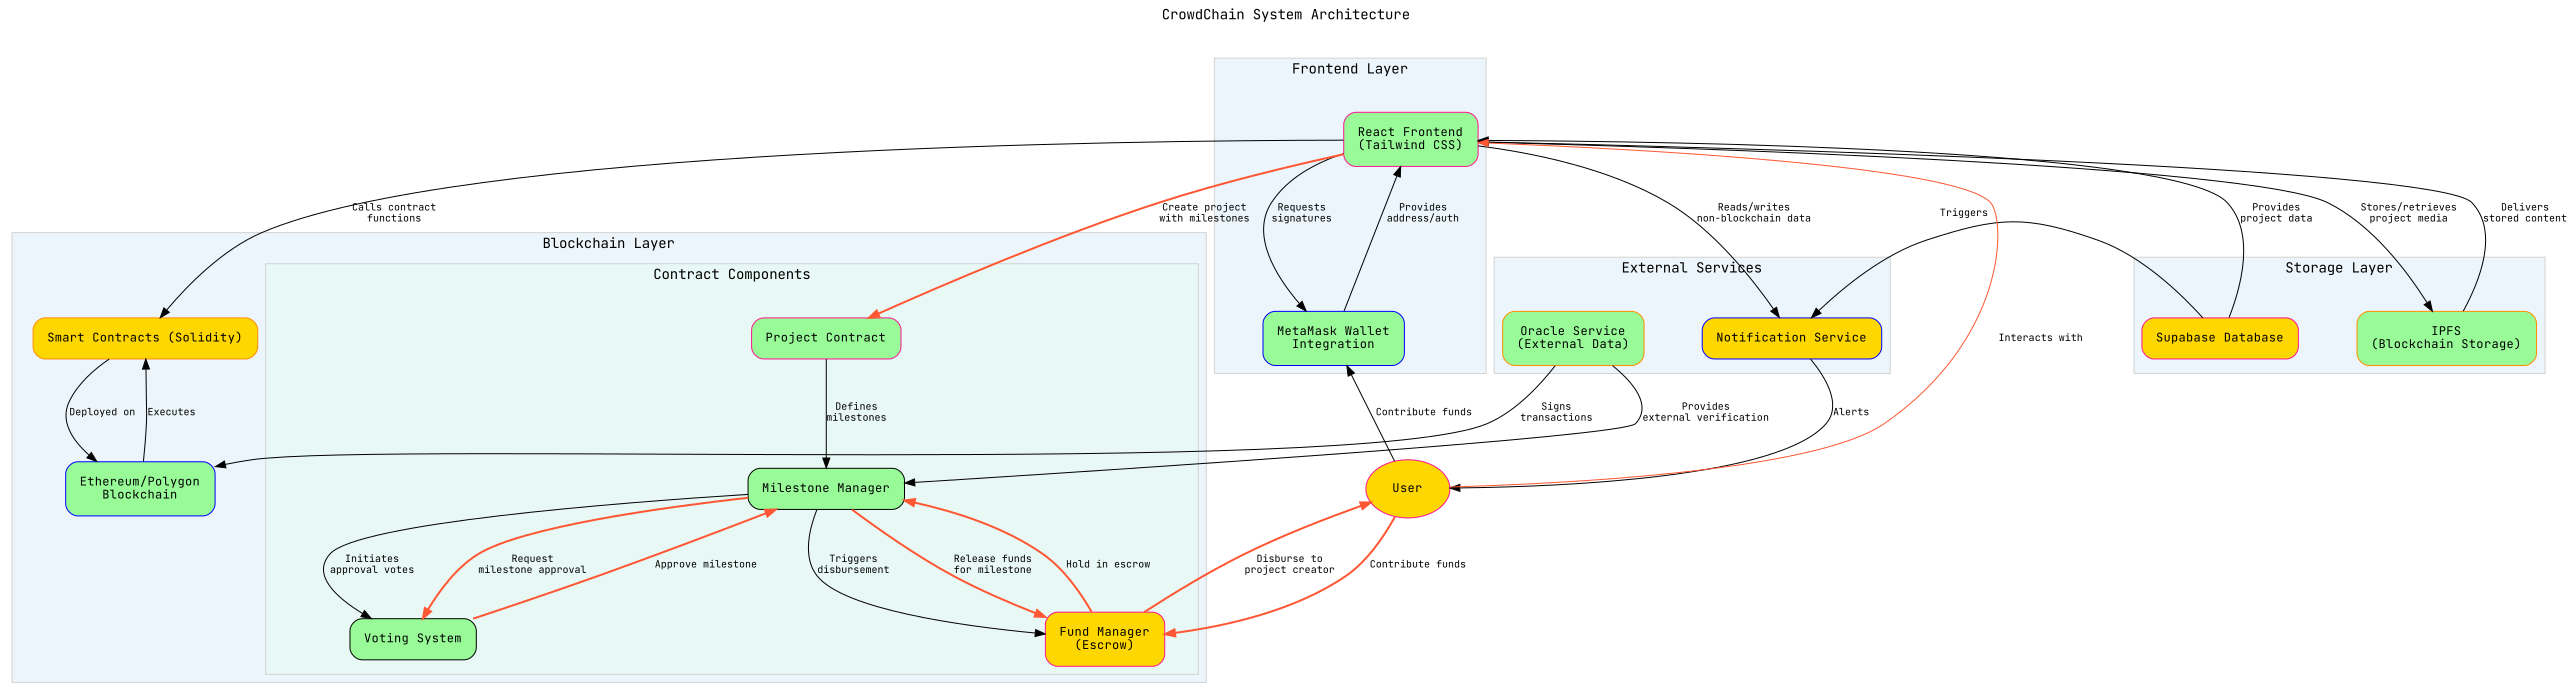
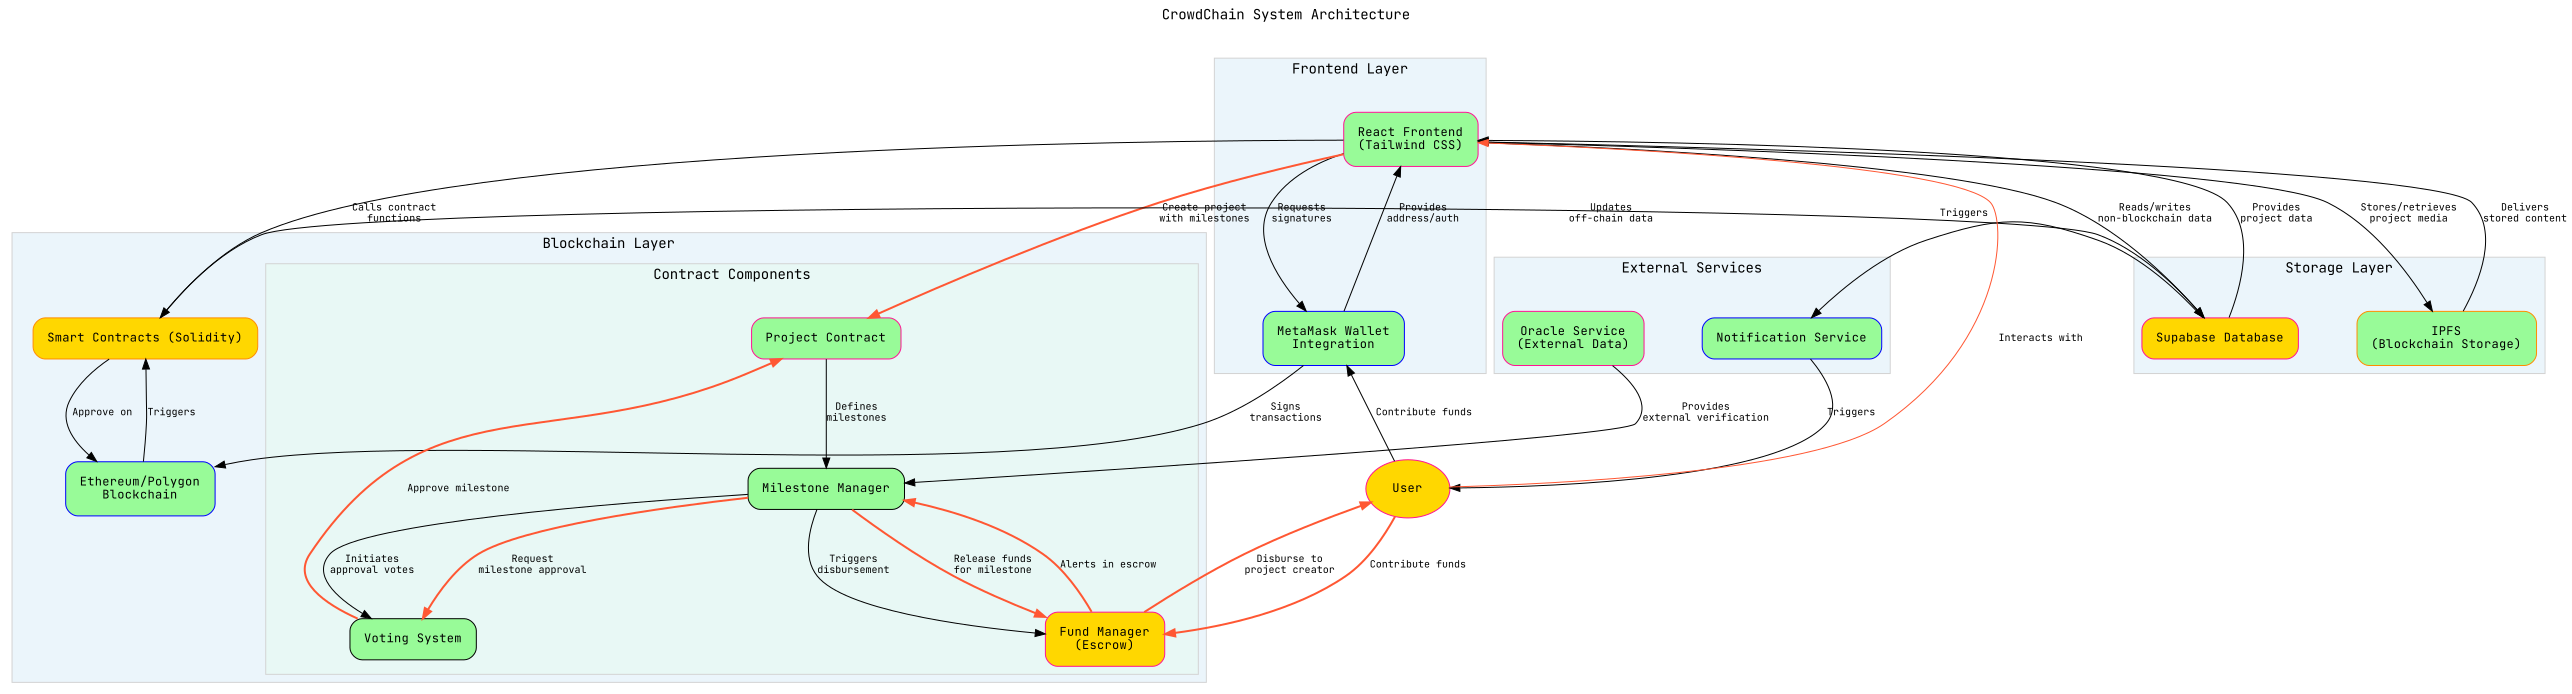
(1646, 191) -> (1952, 179)
none -> (1177, 208)
(1573, 338) -> (1573, 338)
(1792, 338) -> (1792, 338)
(103, 413) -> (103, 413)
(172, 413) -> (172, 413)
(1852, 413) -> (1852, 413)
(902, 455) -> (773, 454)
(1109, 565) -> (1109, 565)
(620, 568) -> (478, 434)
